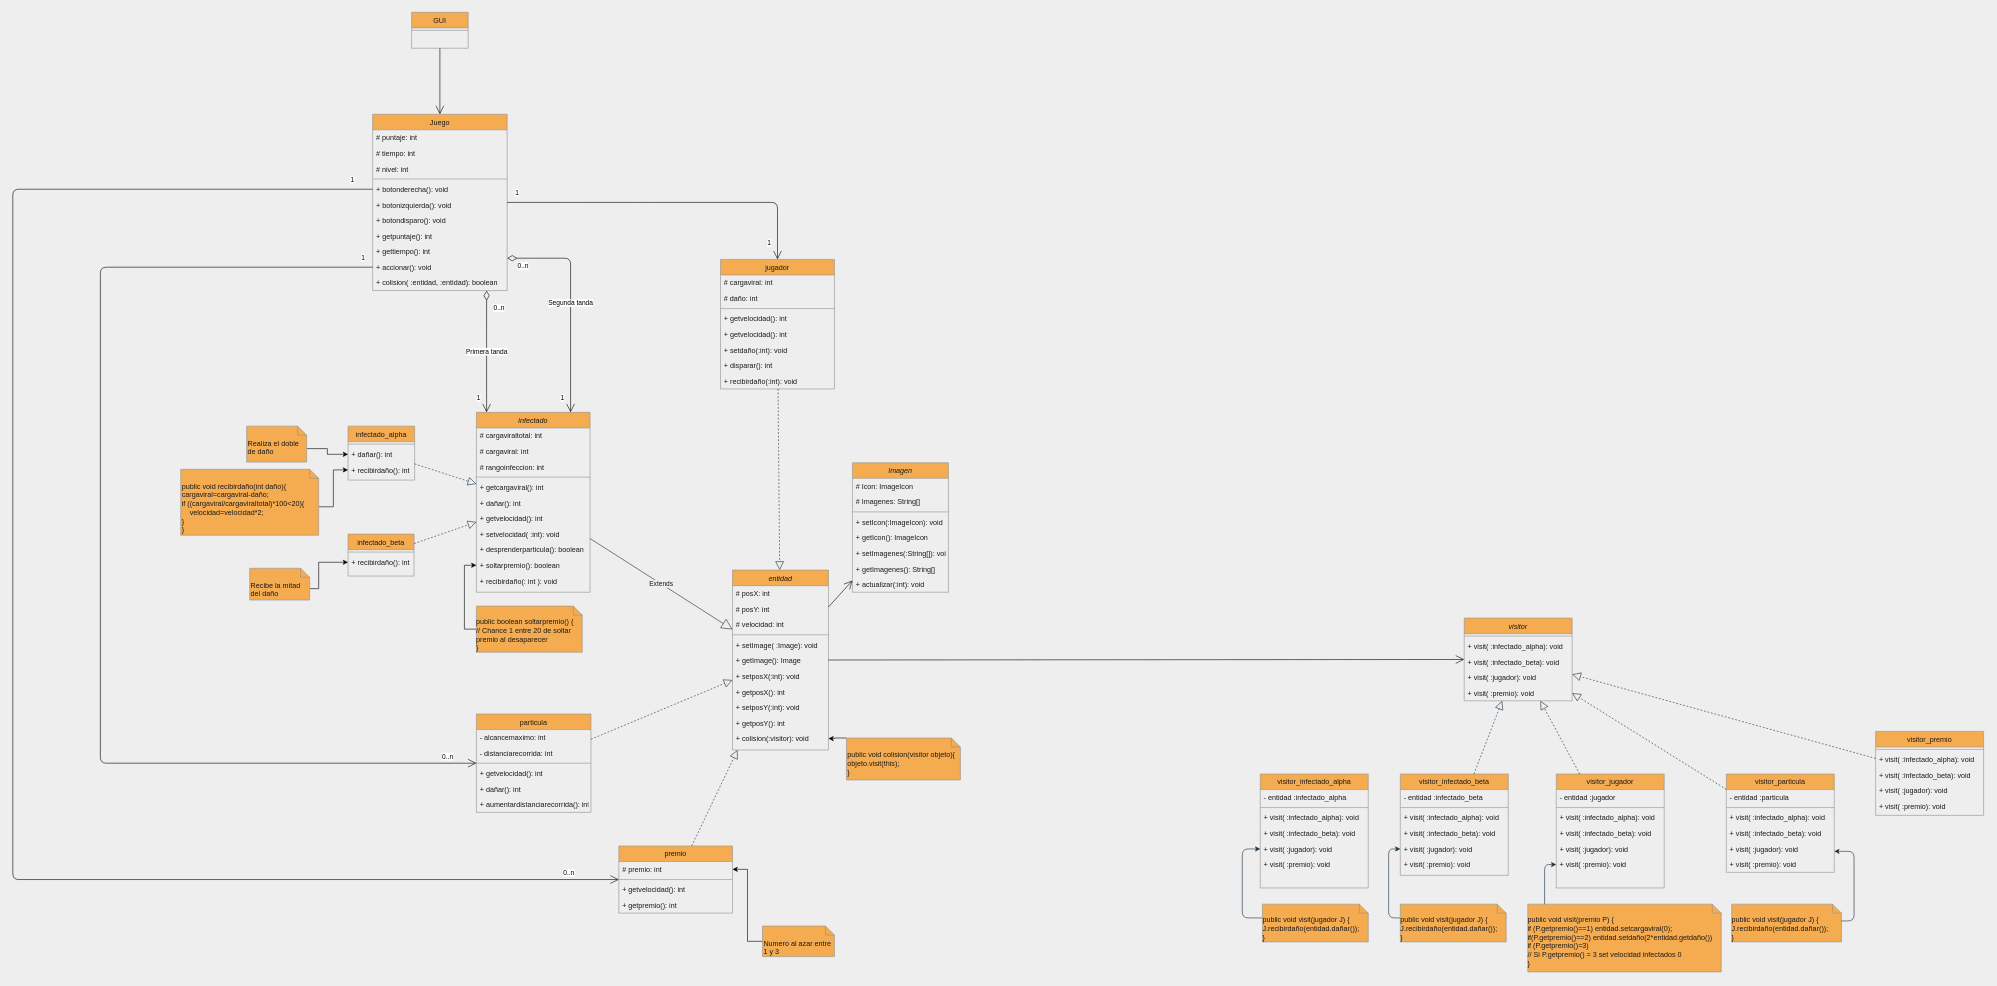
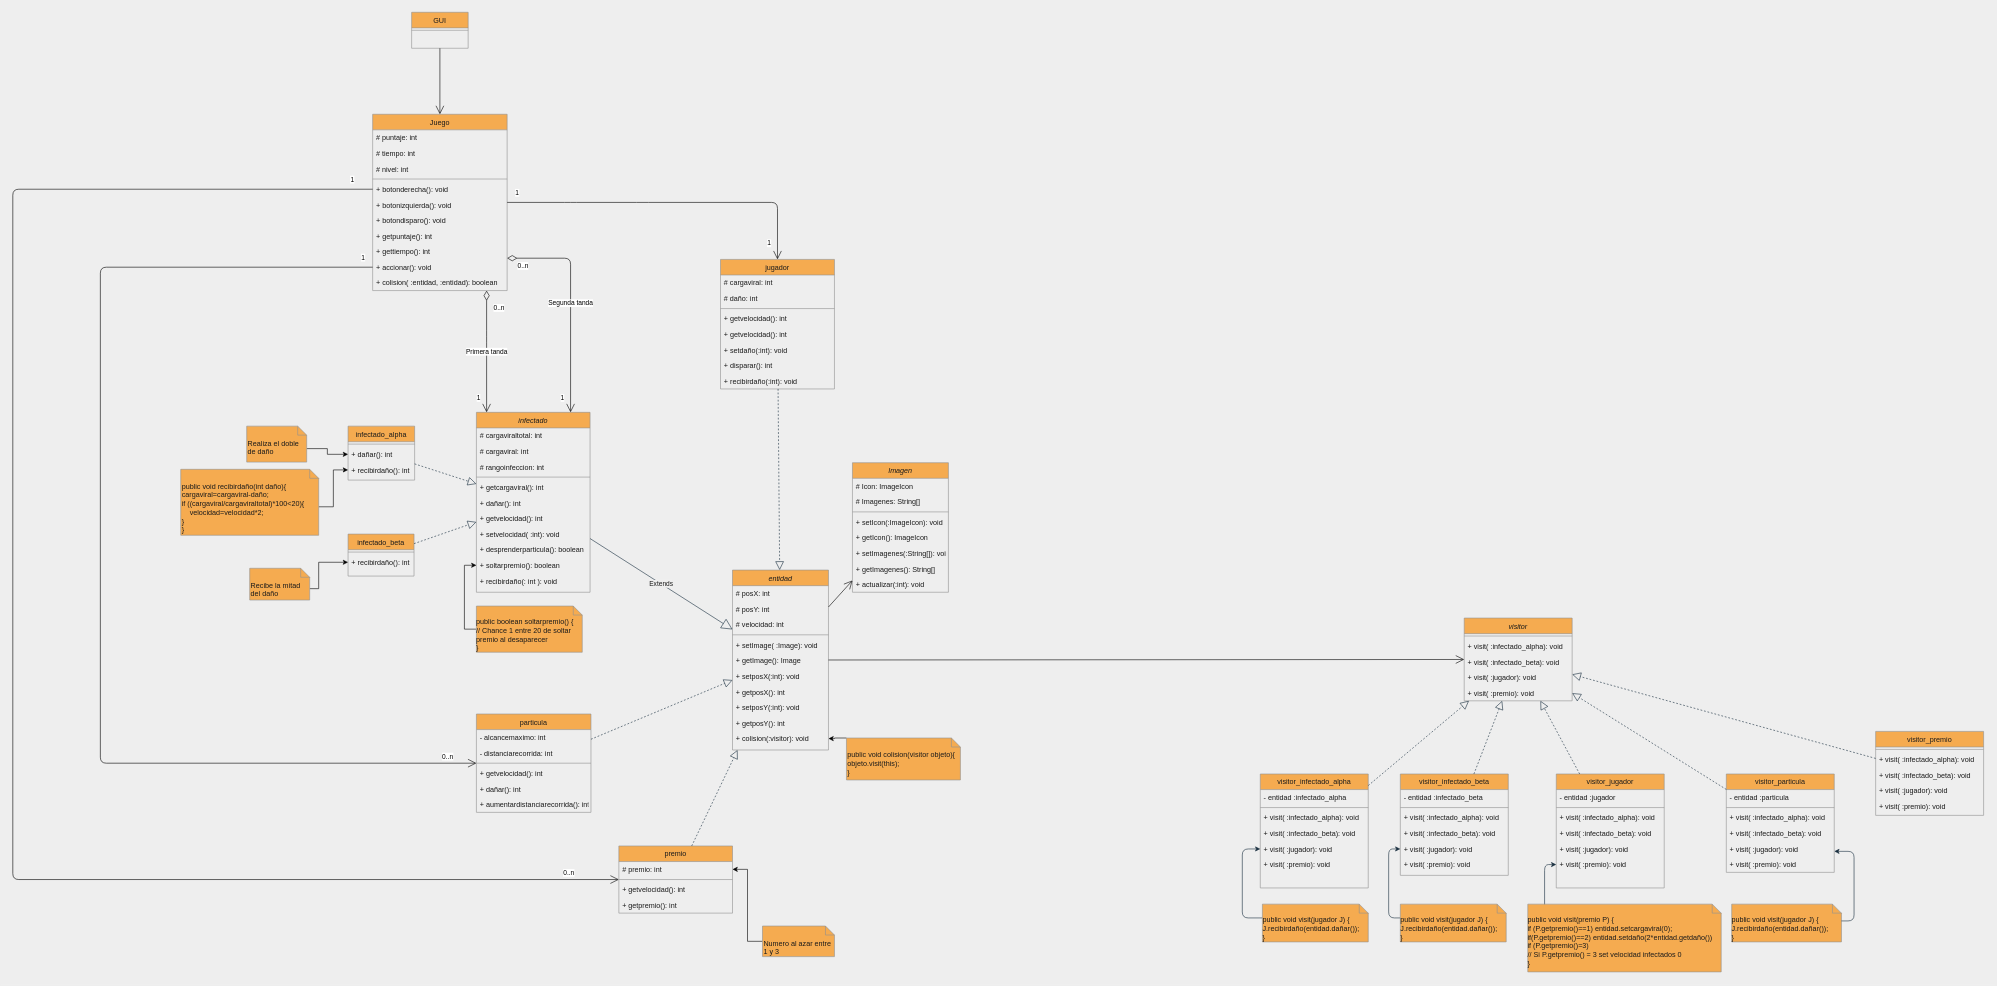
none -> (1415, 747)
